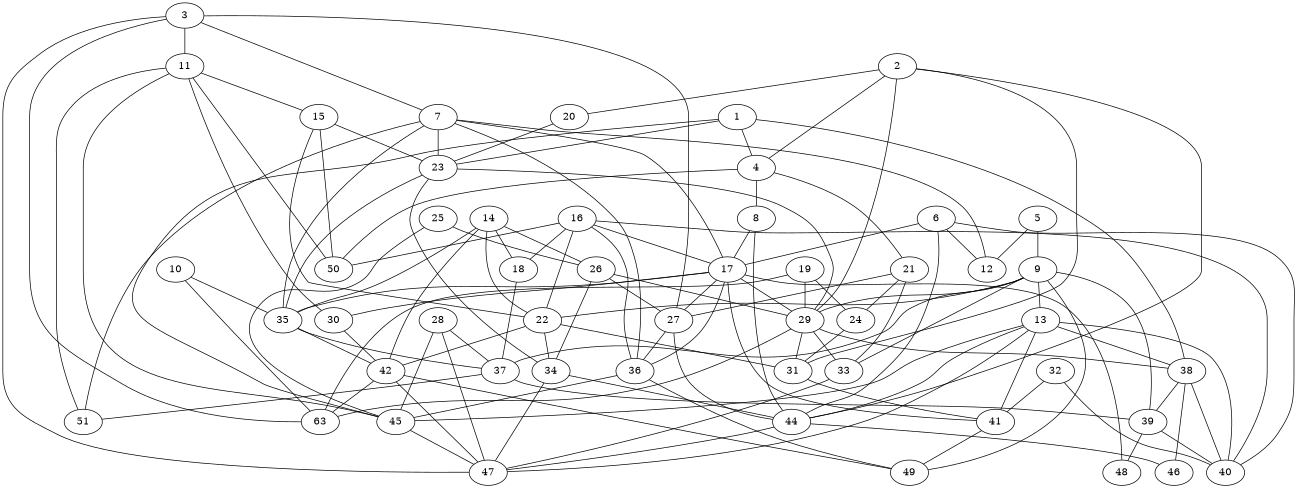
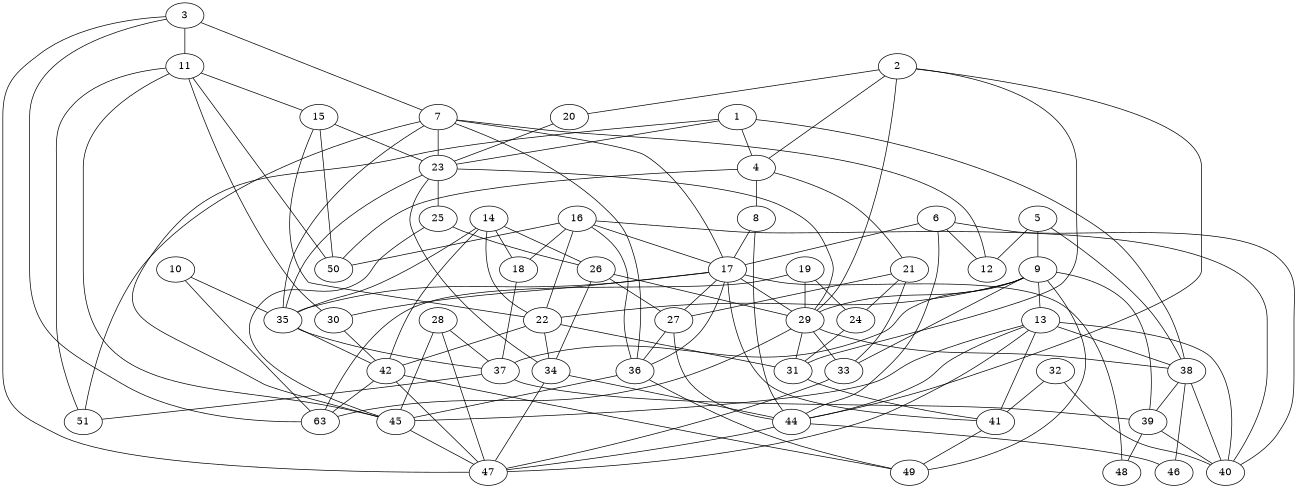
(556, 40) -> none
none -> (438, 193)
none -> (1125, 285)
